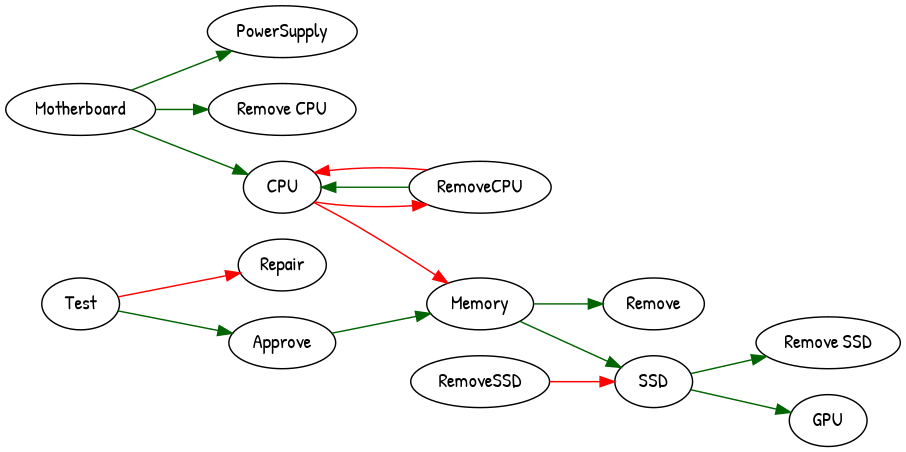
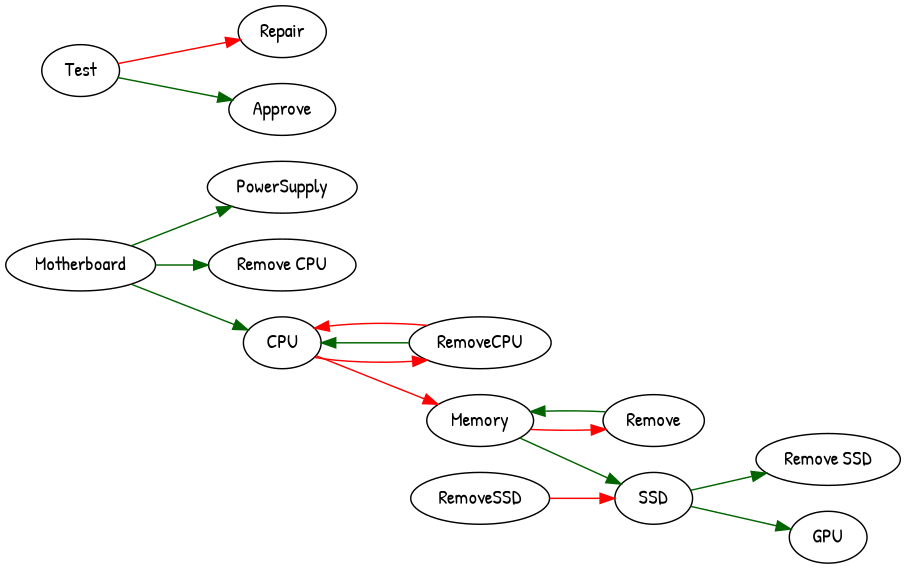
(561, 304) -> (561, 430)
(374, 325) -> (576, 411)
